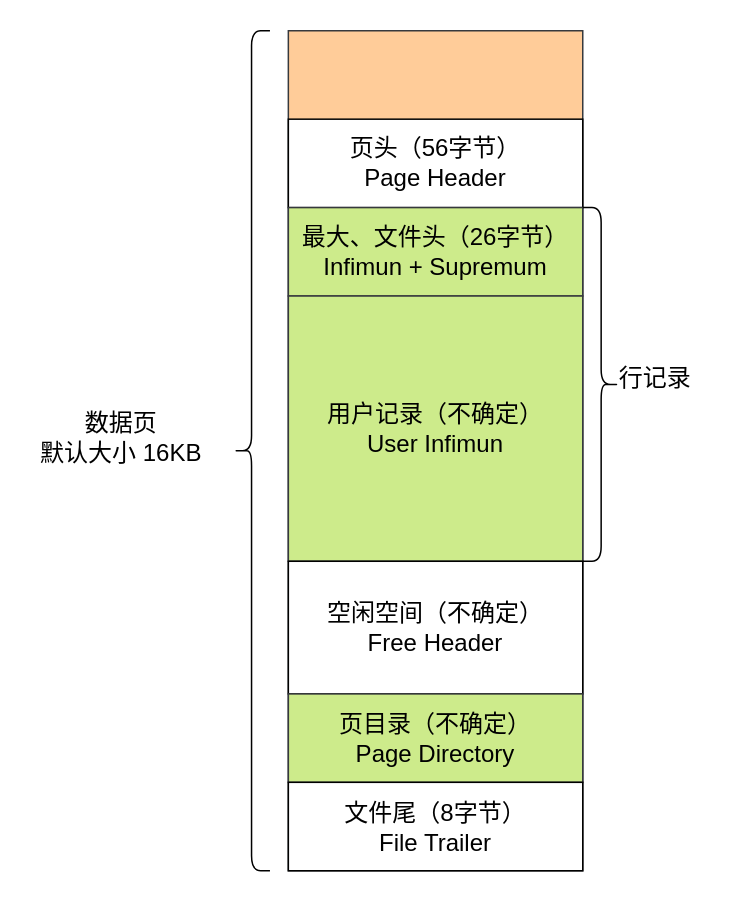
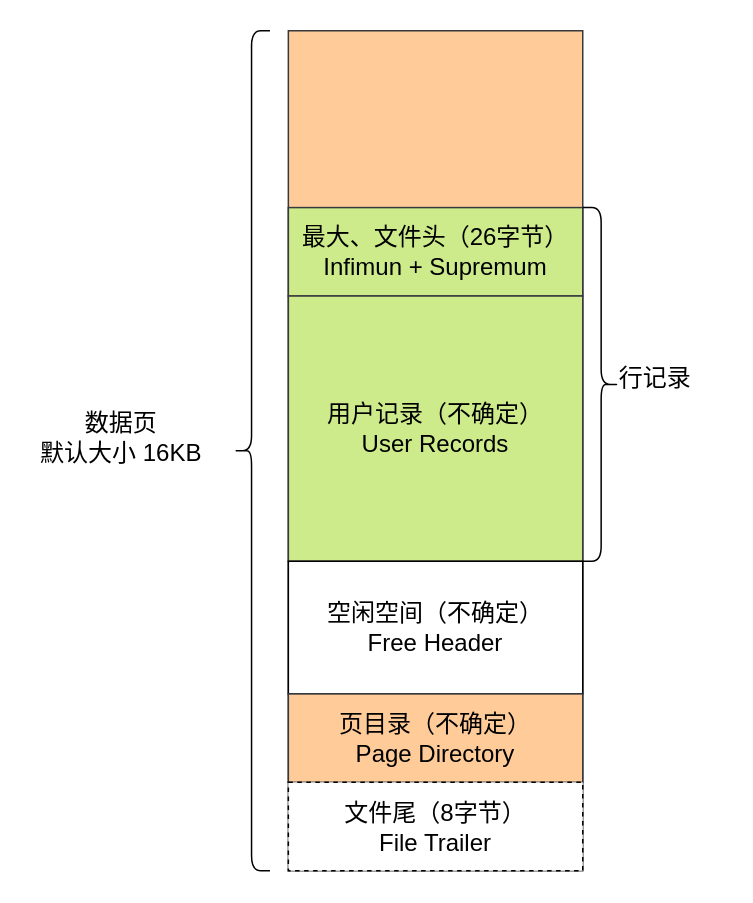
(436, 163) -> none
(436, 428) -> (436, 428)
(436, 738) -> (436, 738)
(436, 827) -> (436, 827)
